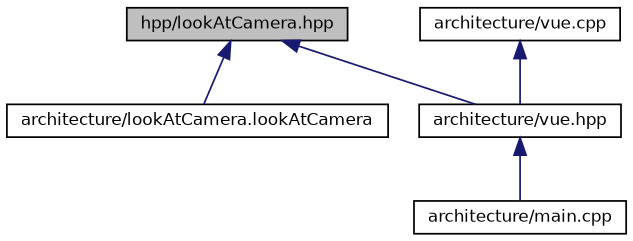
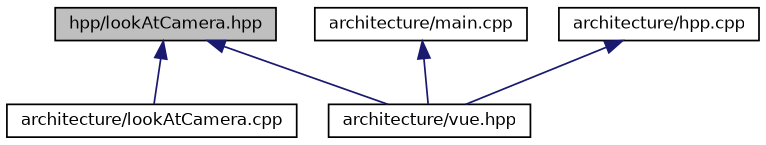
(520, 24) -> (659, 24)
(198, 121) -> (152, 121)
(520, 178) -> (426, 81)
